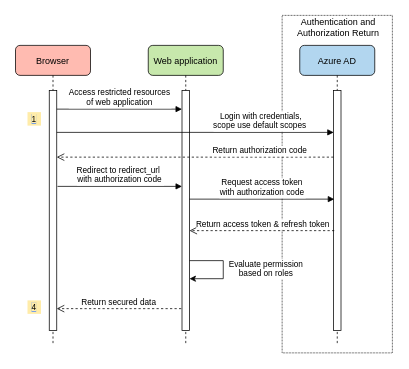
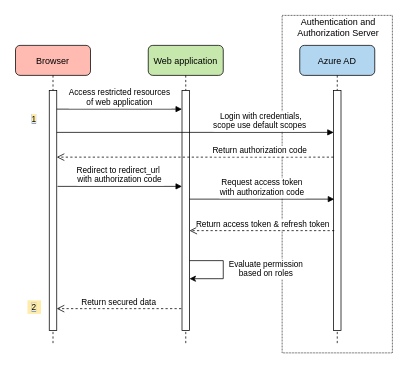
(338, 27) -> (338, 27)
(34, 119) -> (34, 119)
(34, 307) -> (34, 307)
